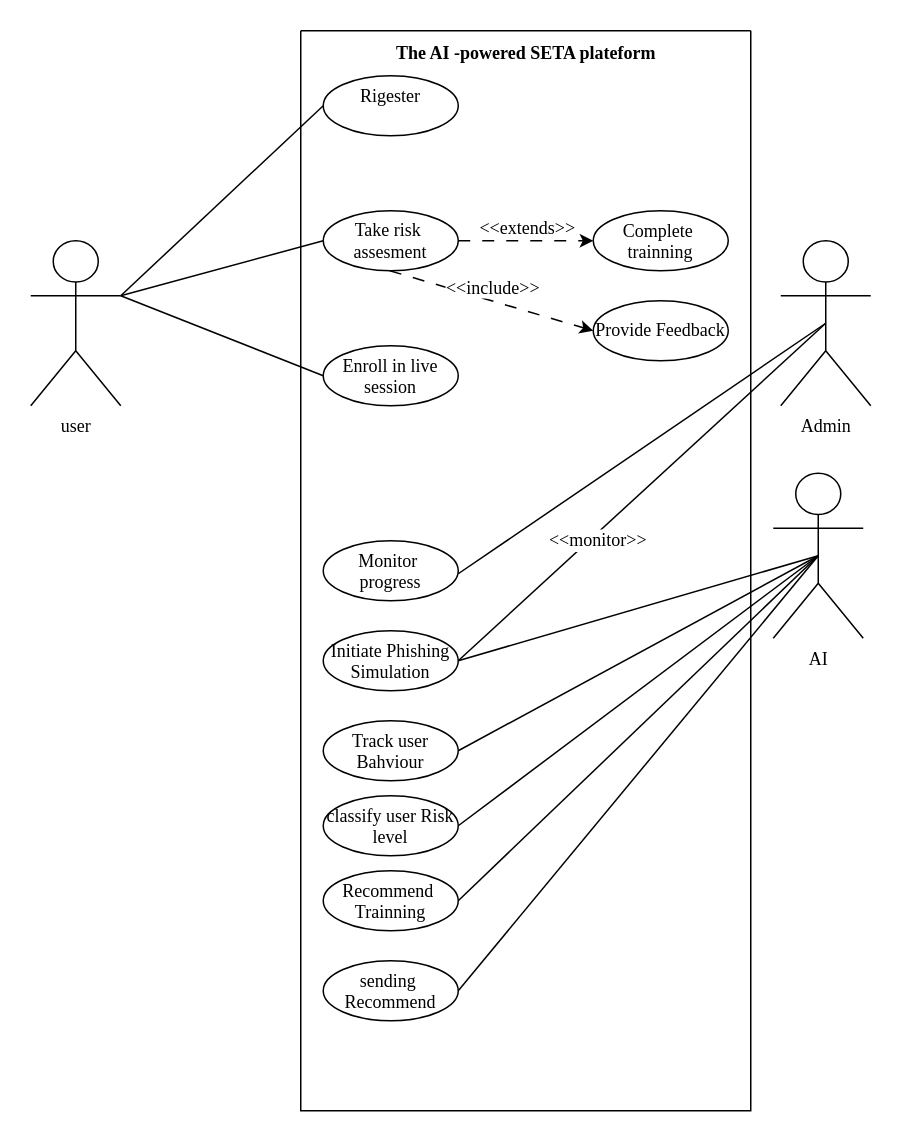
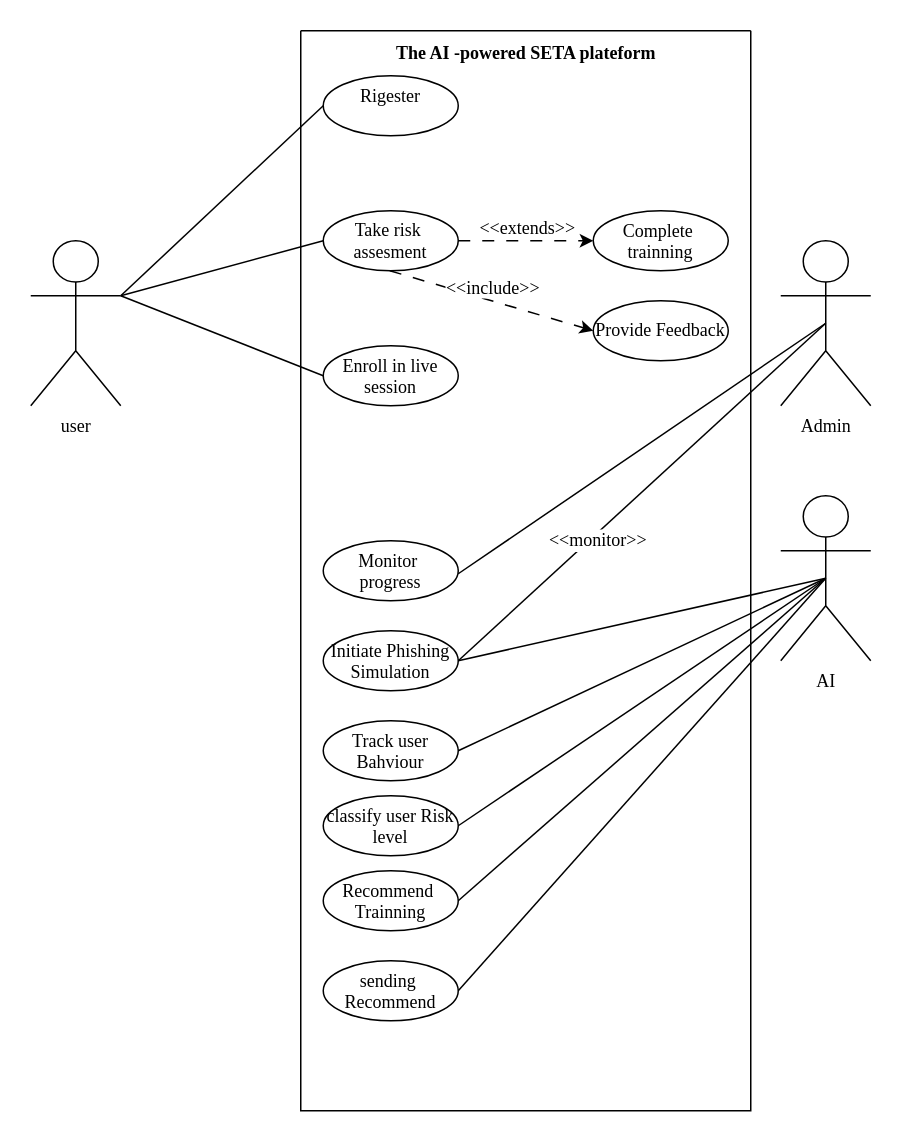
(818, 556) -> (826, 578)
